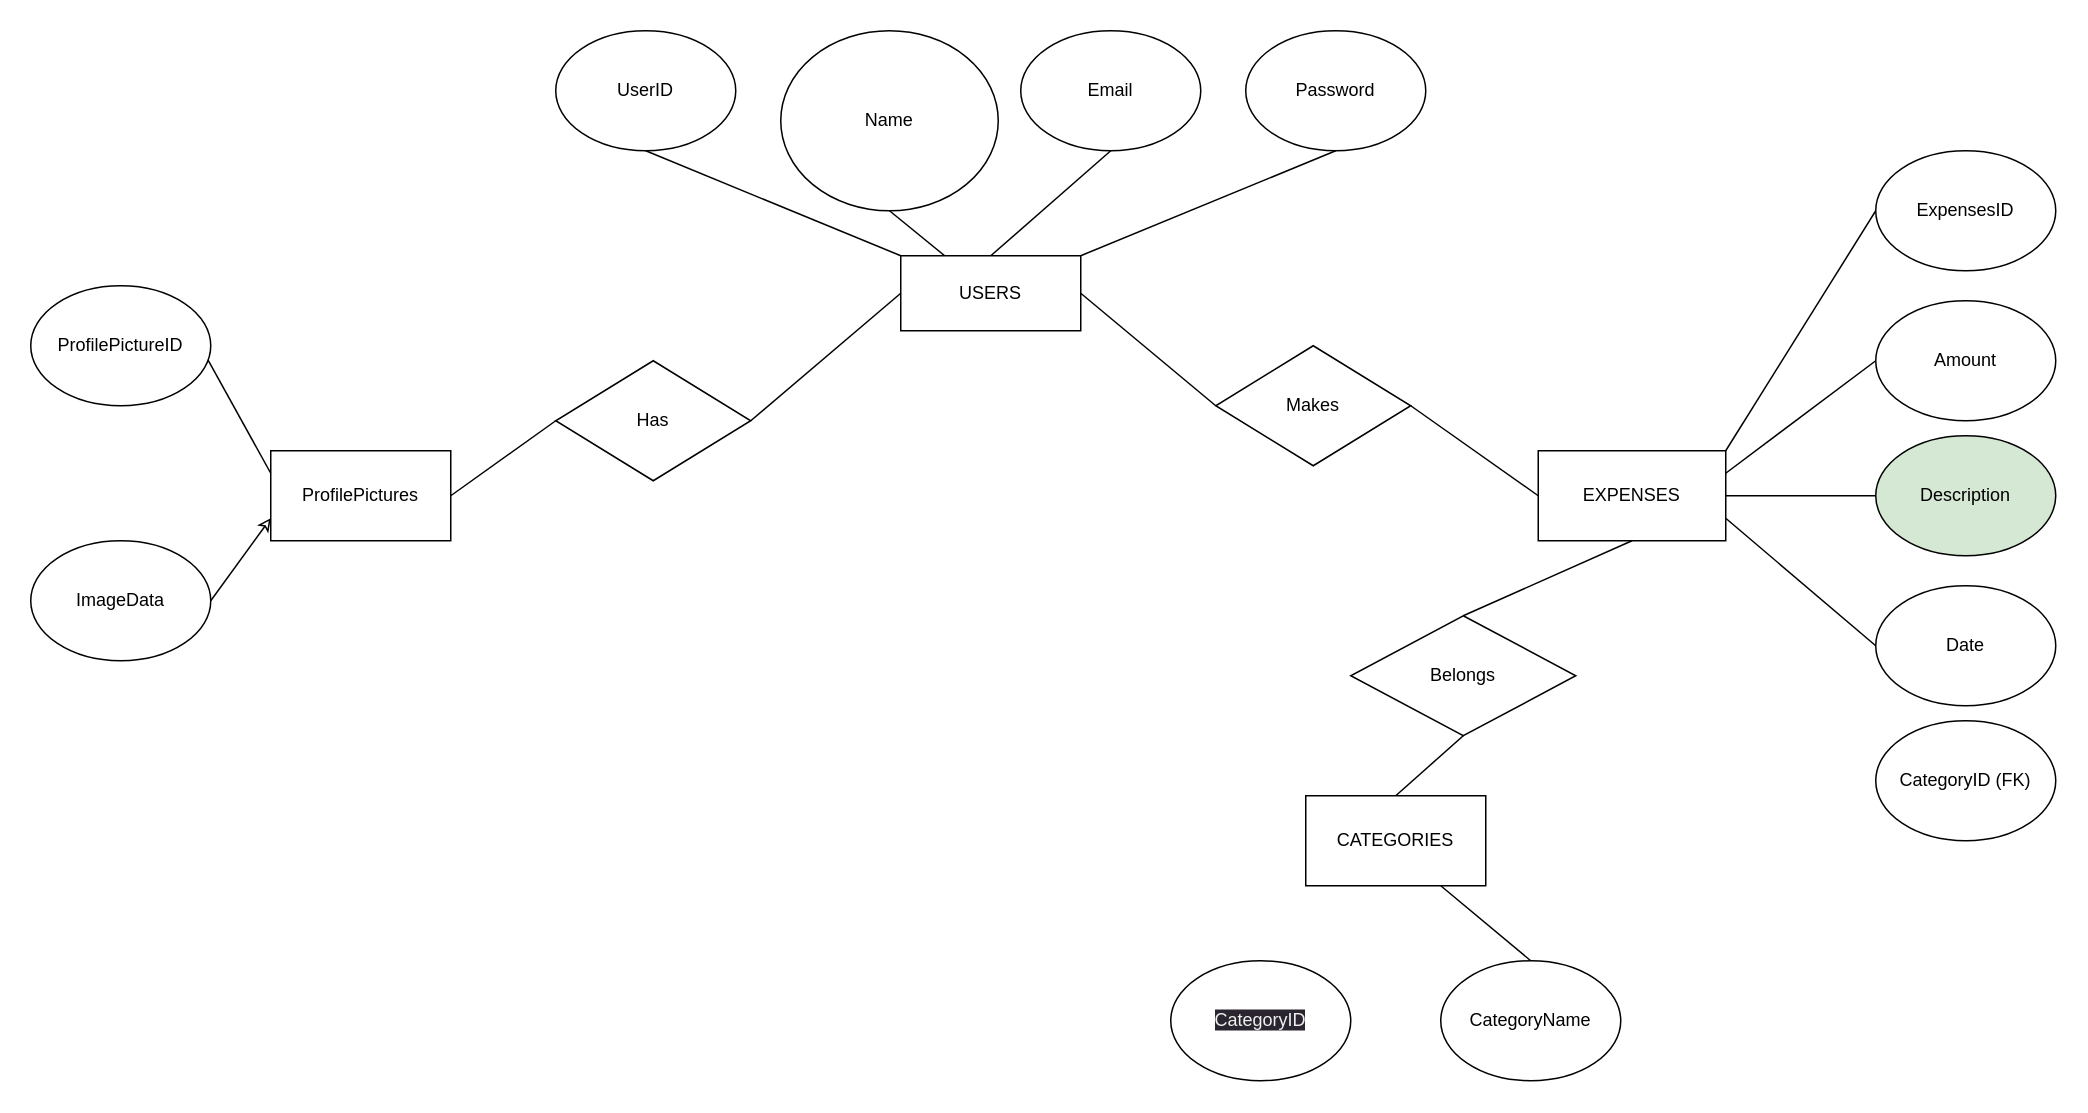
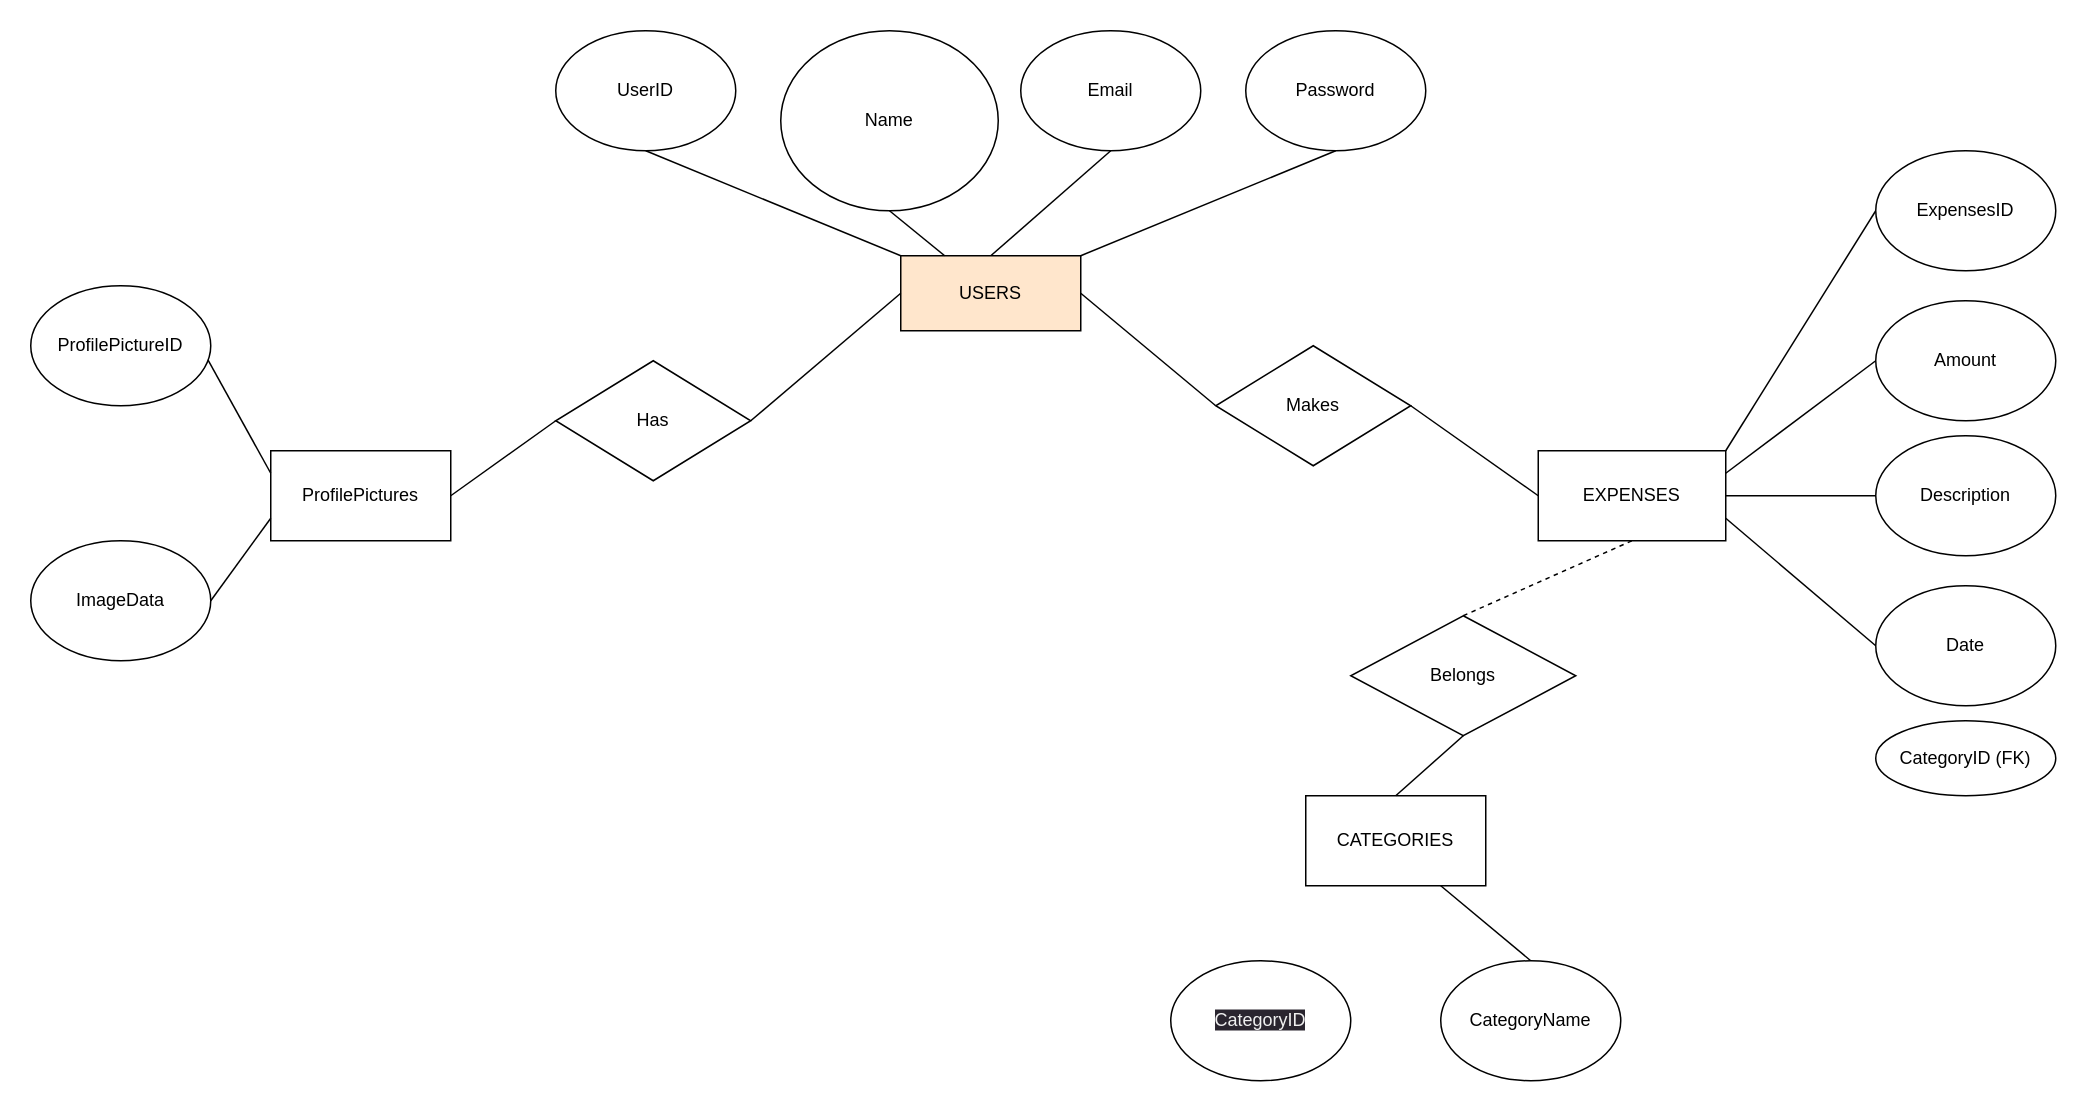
(991, 293) -> (991, 293)
(1966, 496) -> (1966, 496)
(264, 528) -> (267, 524)
(1547, 579) -> (1547, 579)
(1966, 781) -> (1966, 758)
